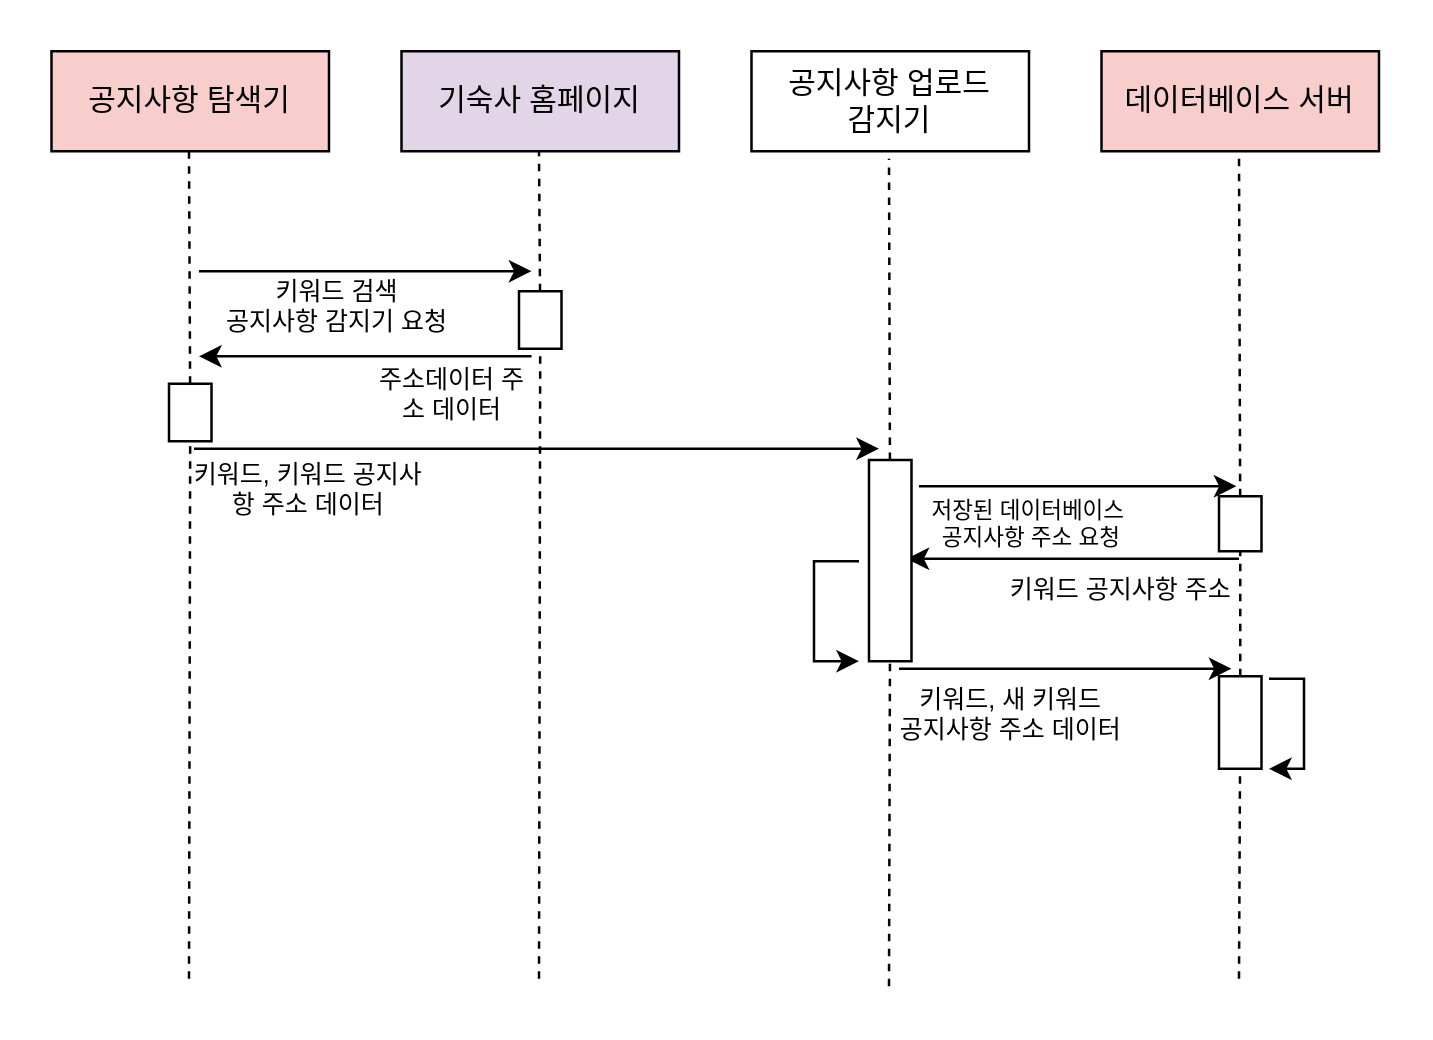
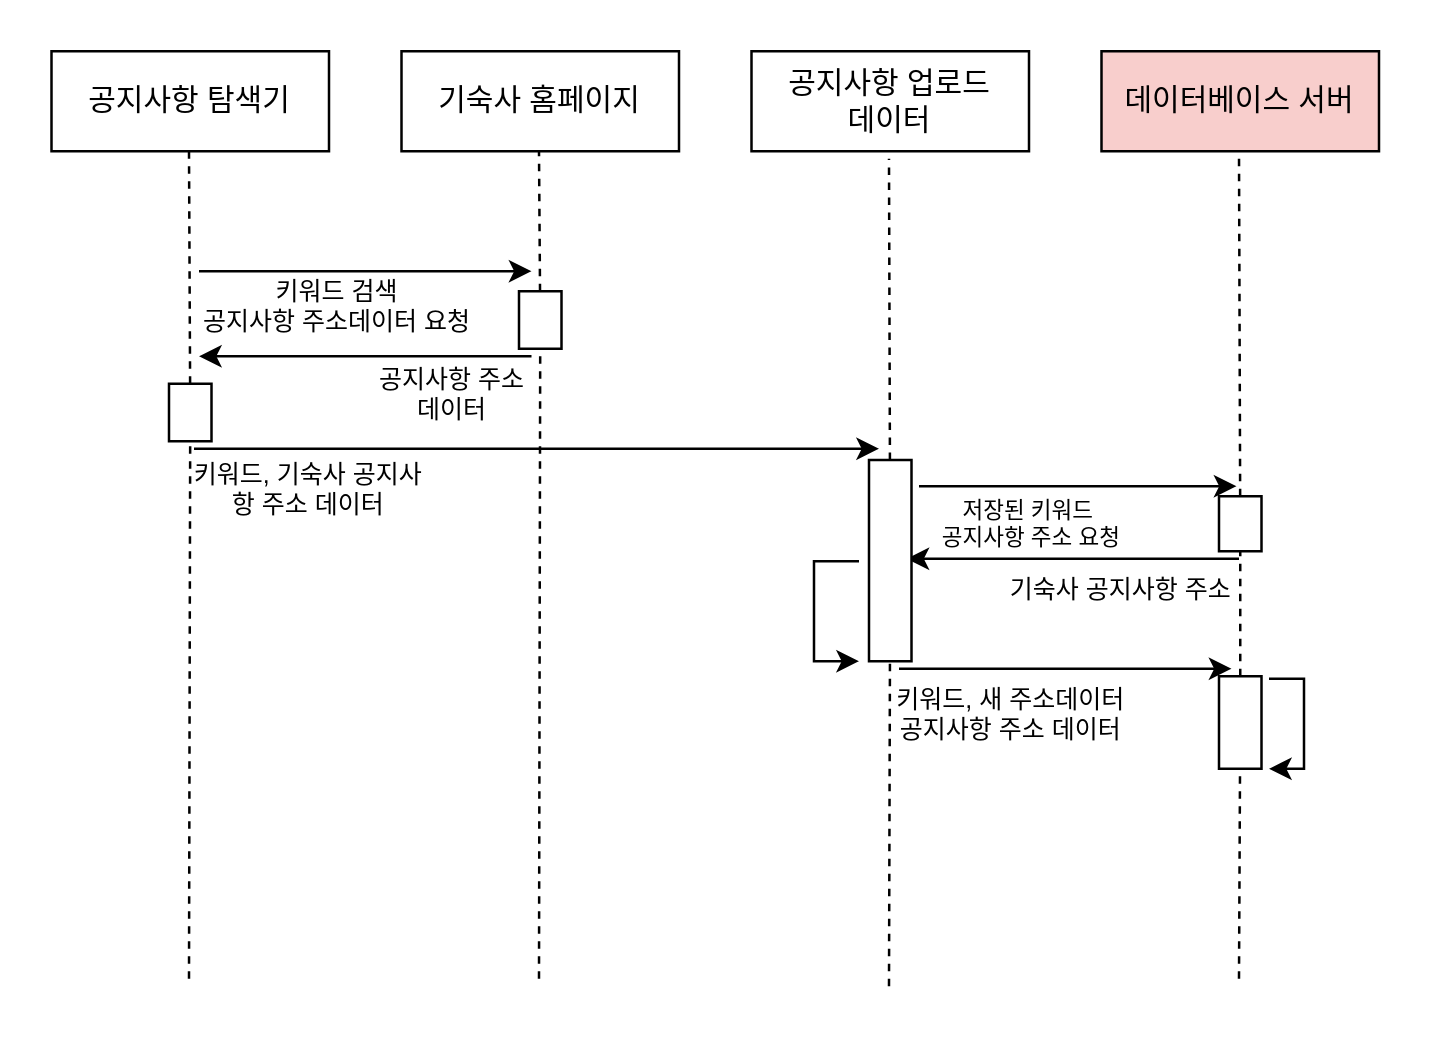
(190, 101) -> (190, 101)
(540, 101) -> (540, 101)
(890, 101) -> (890, 101)
(338, 306) -> (338, 306)
(453, 394) -> (453, 394)
(309, 489) -> (309, 489)
(1029, 524) -> (1029, 524)
(1121, 589) -> (1121, 589)
(1011, 714) -> (1011, 714)
